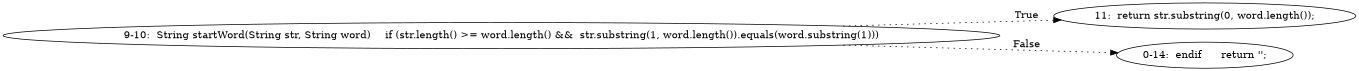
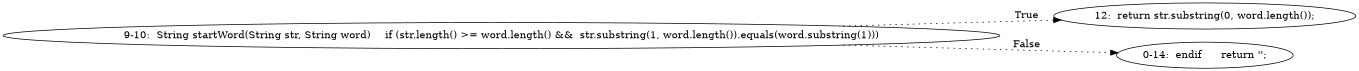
(1205, 16) -> (1205, 16)
